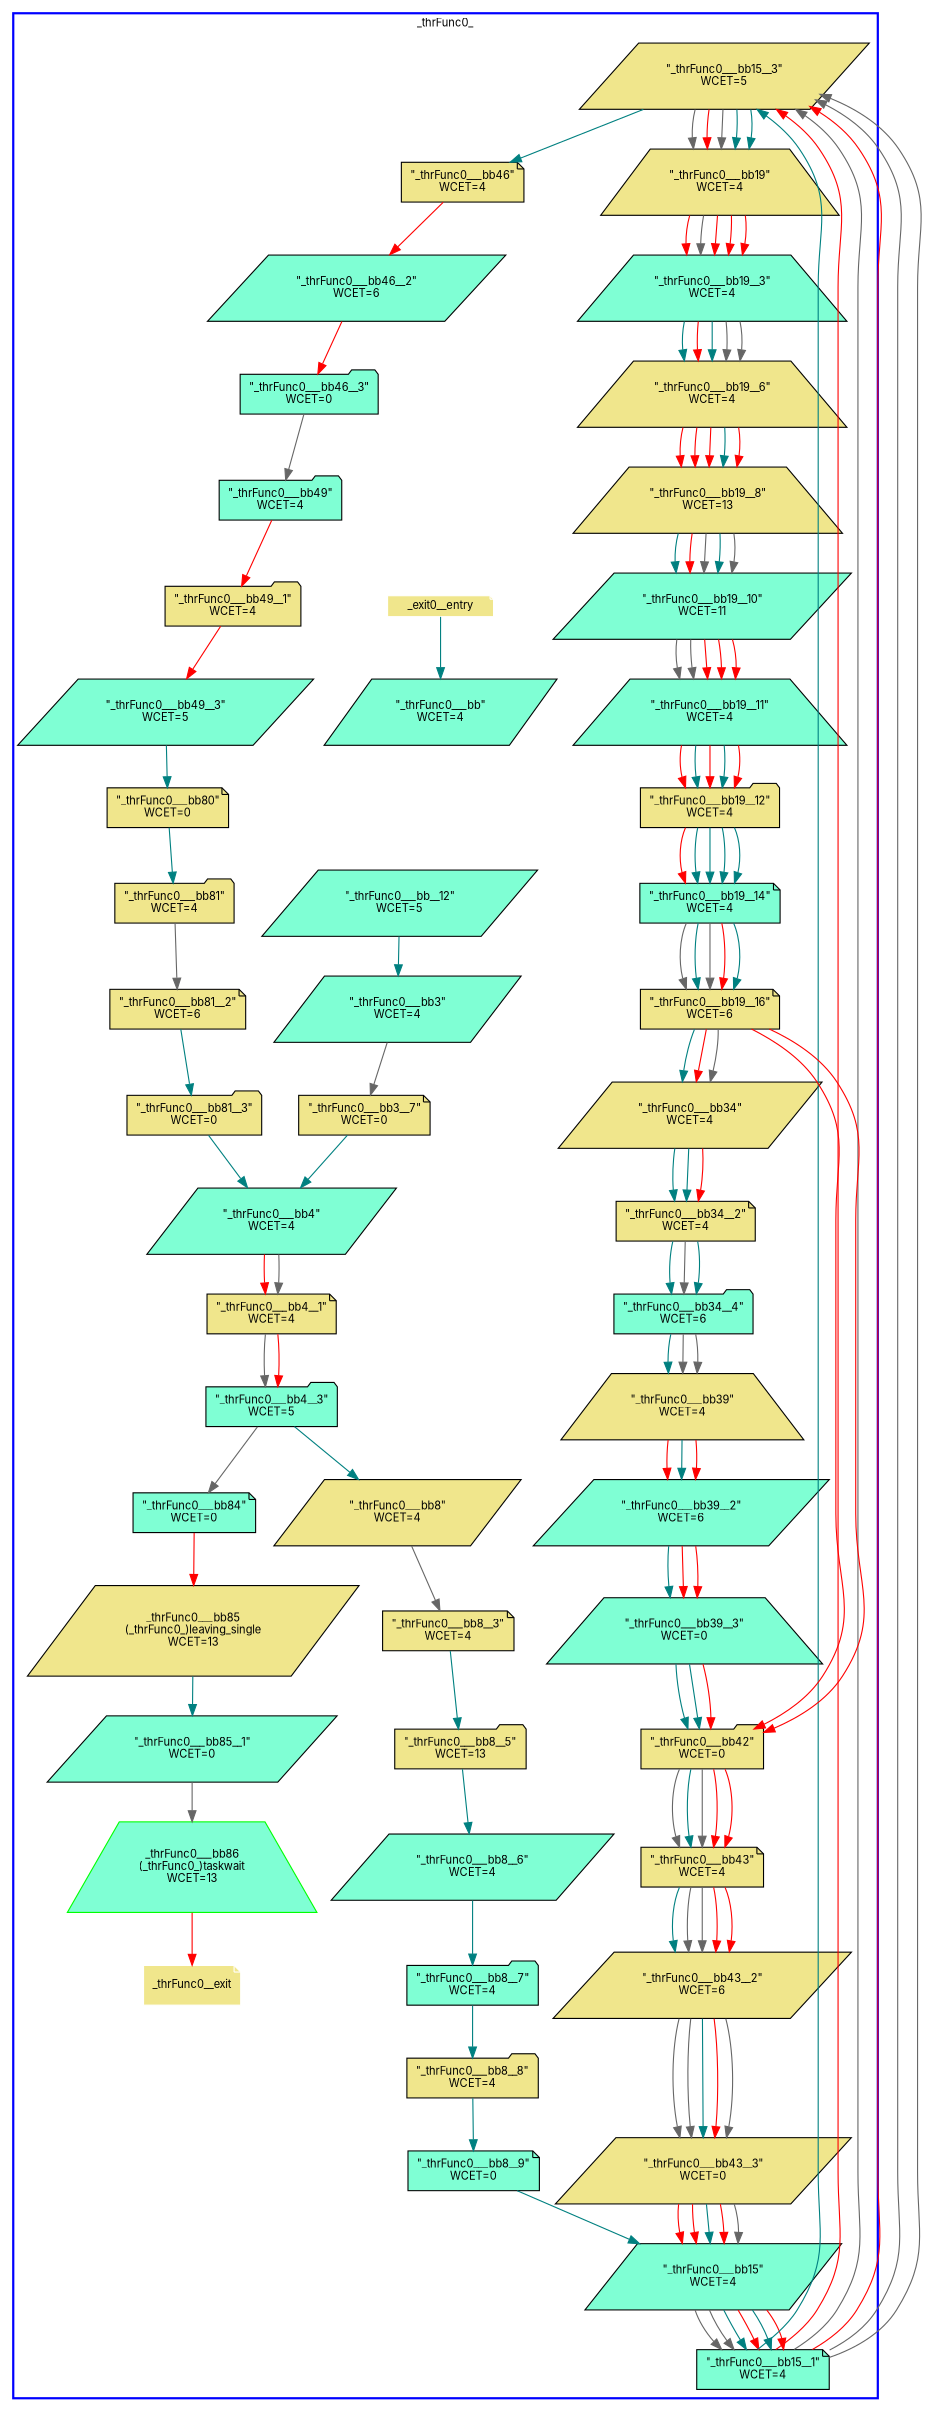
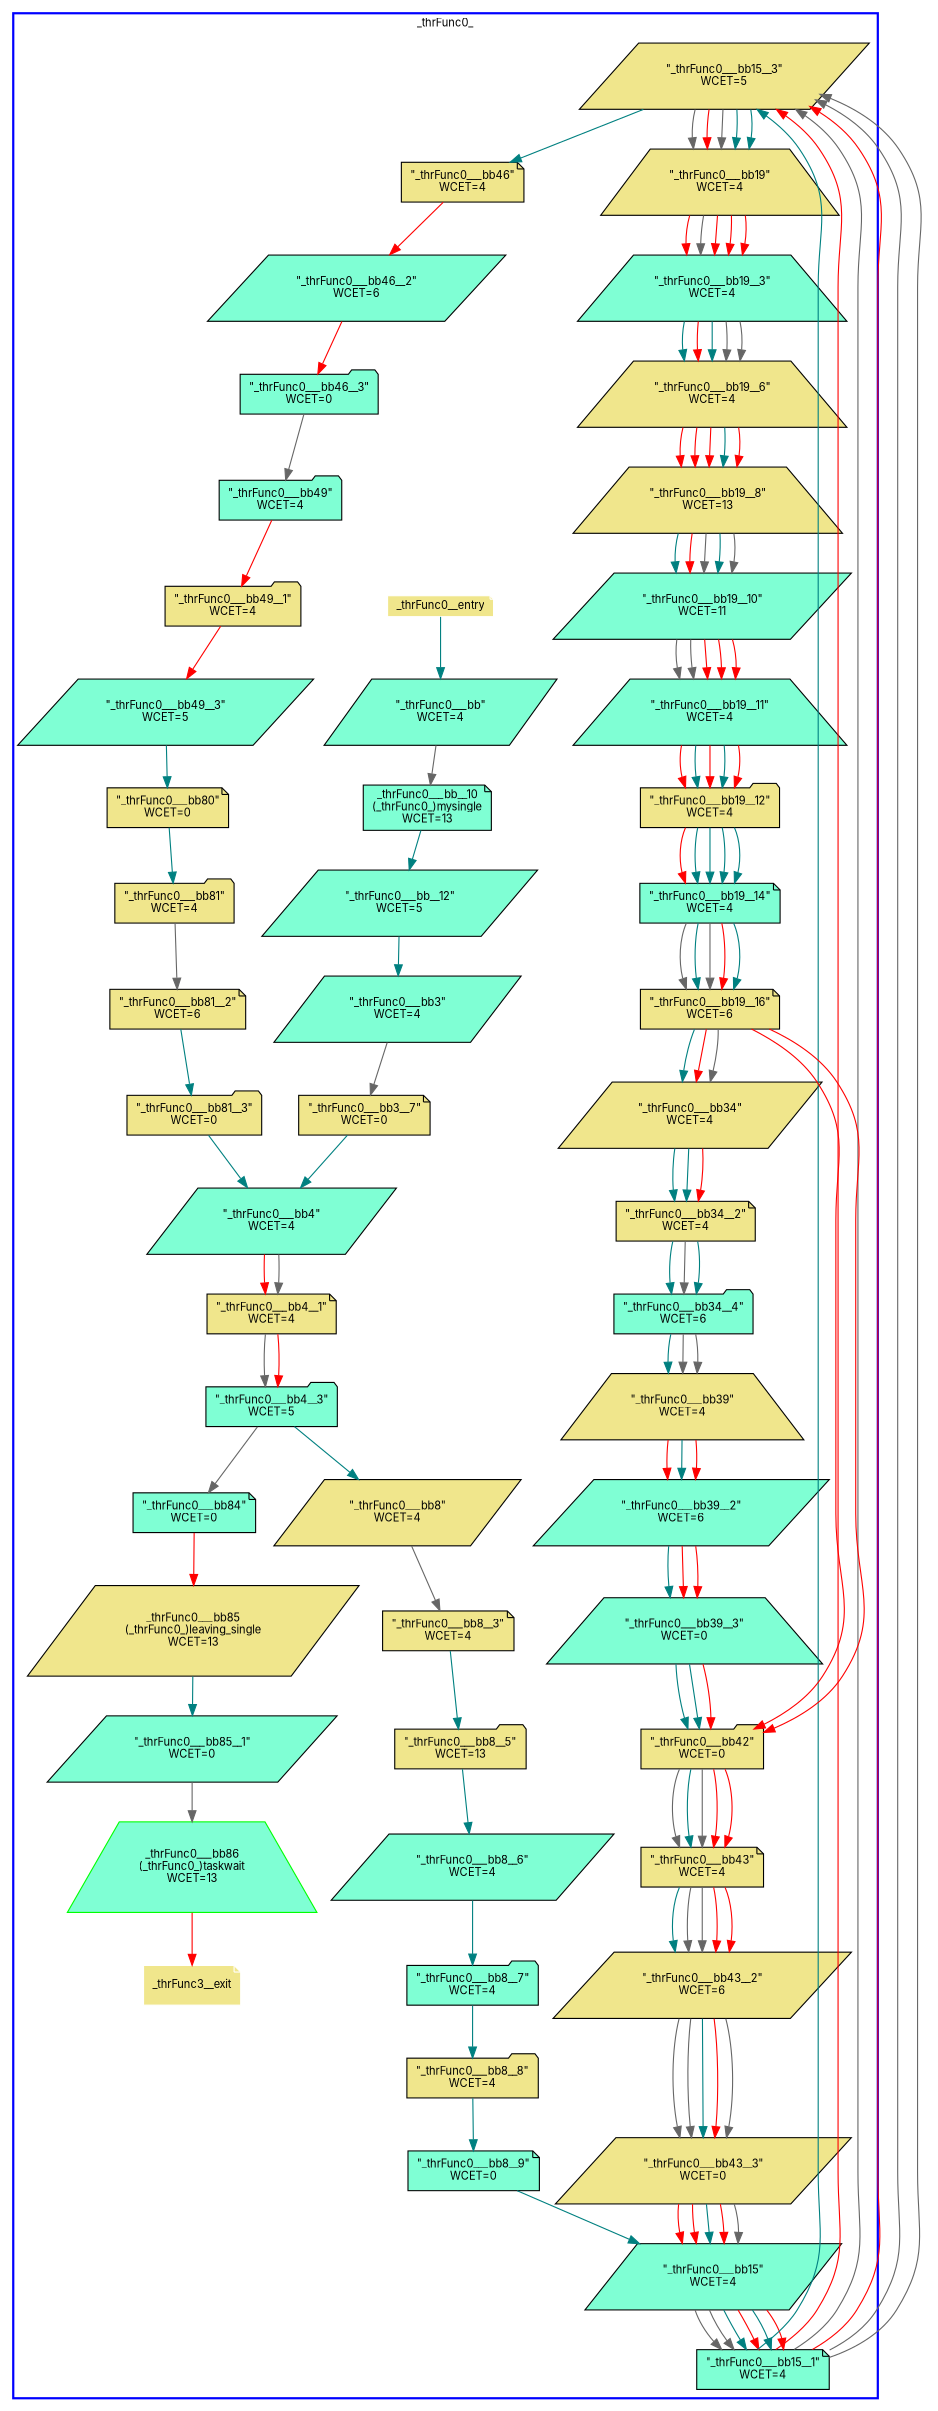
(441, 606) -> (441, 606)
none -> (427, 808)
(192, 1985) -> (192, 1985)
